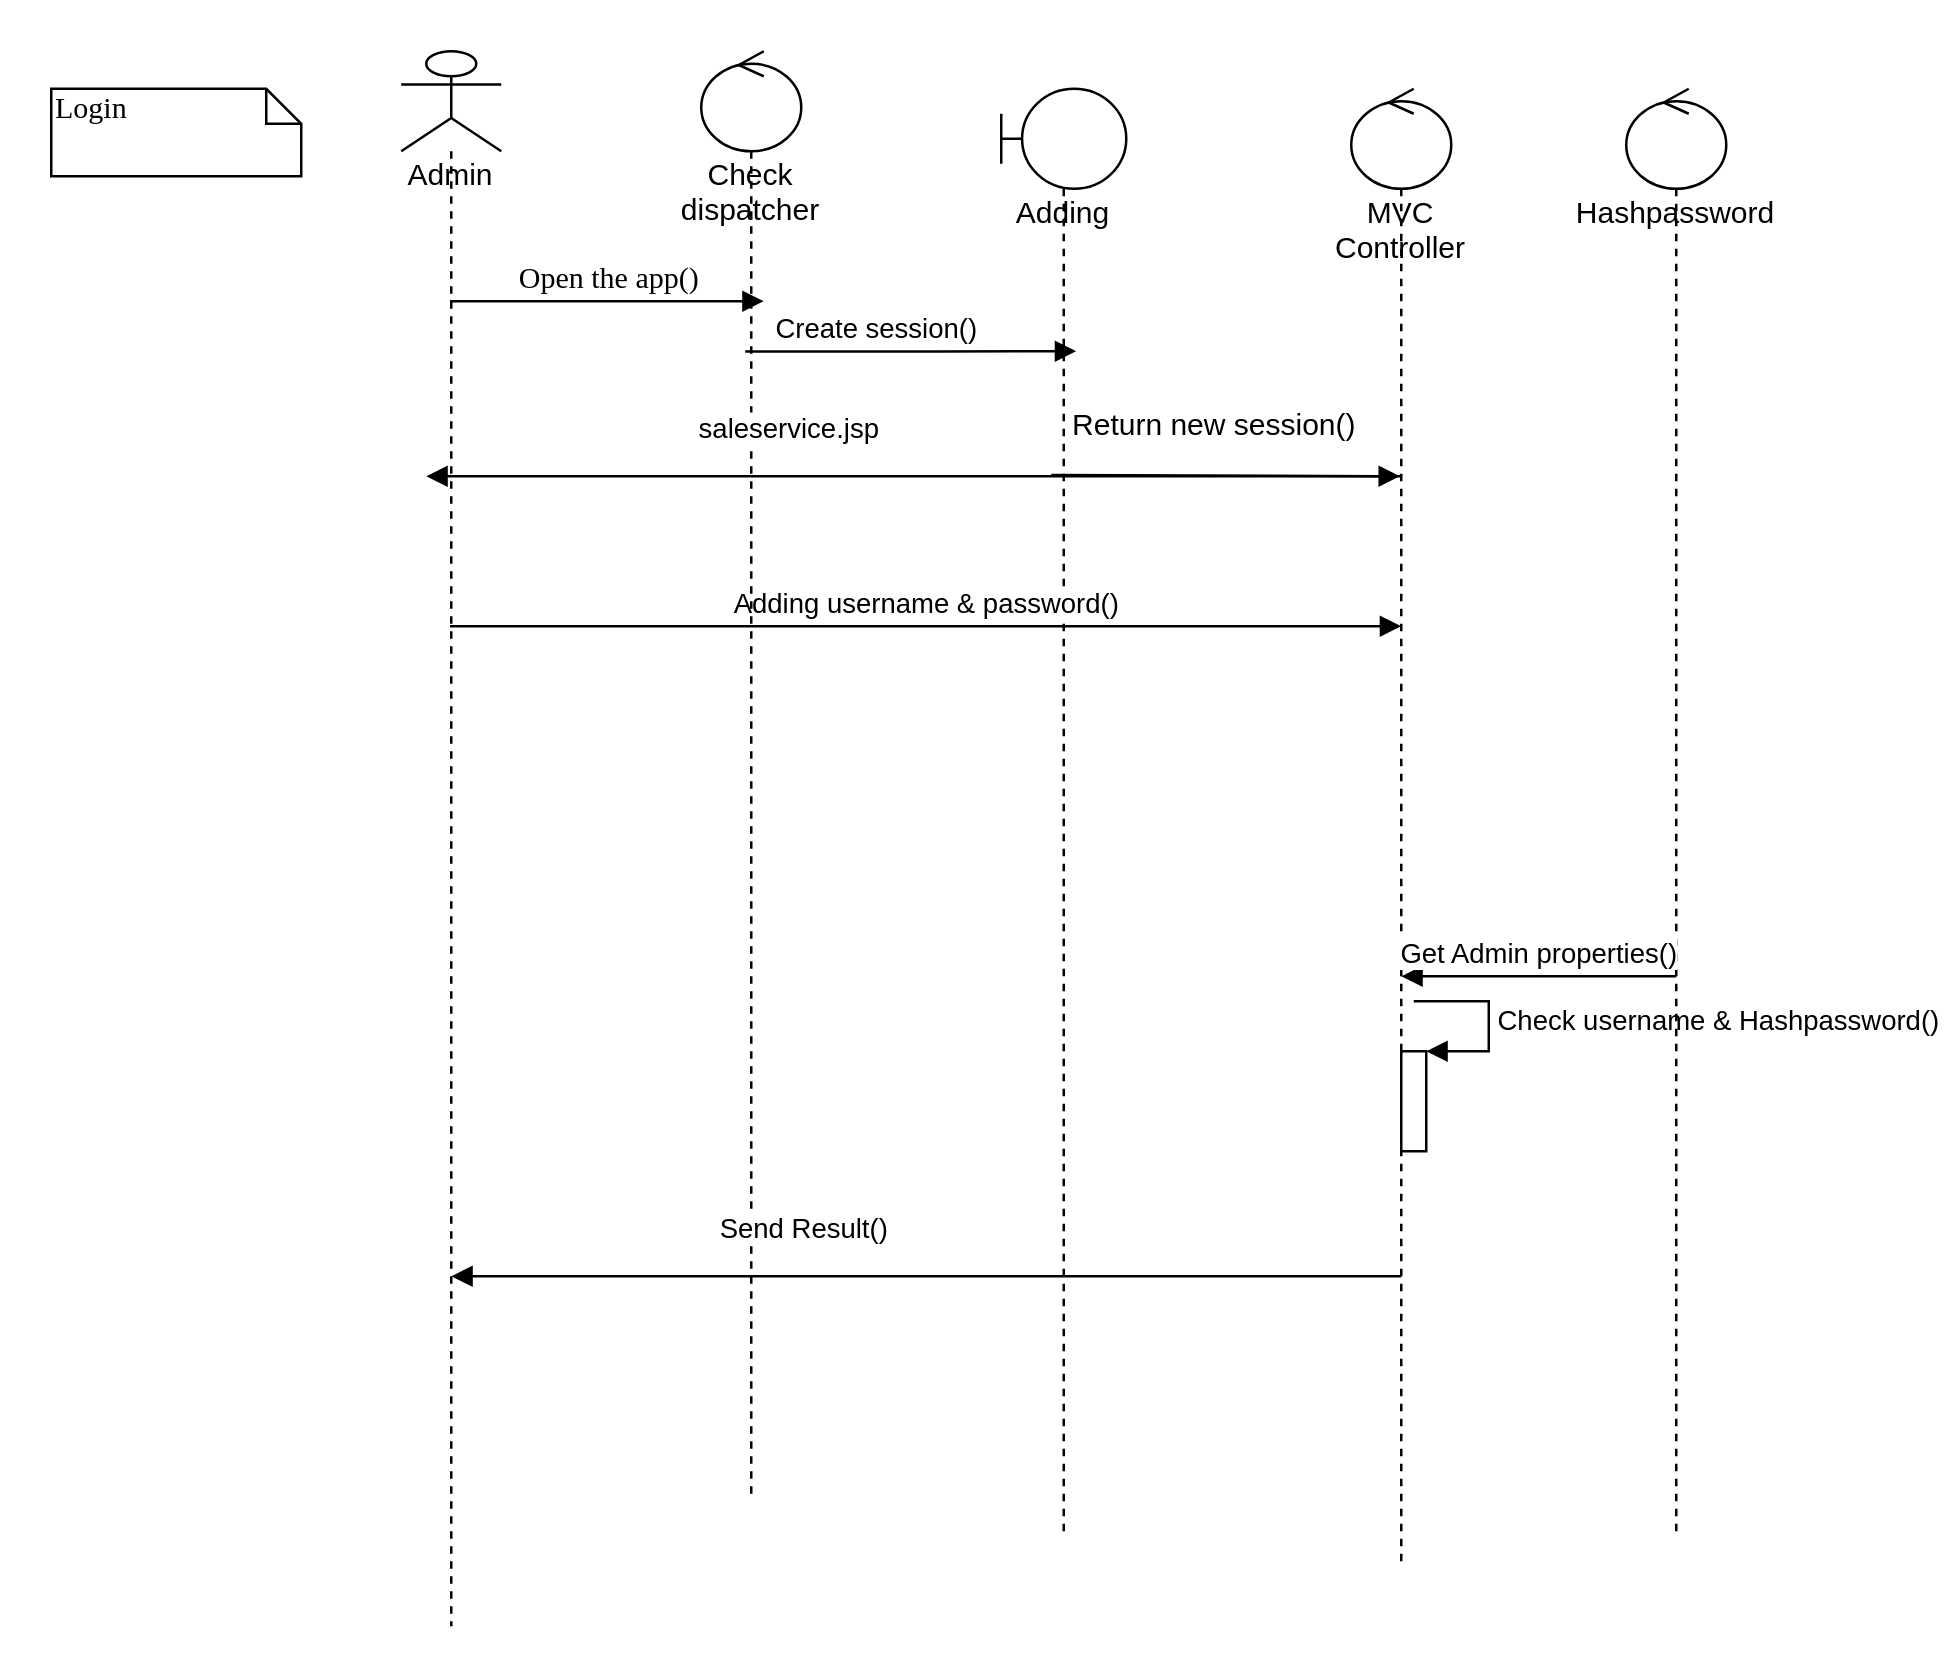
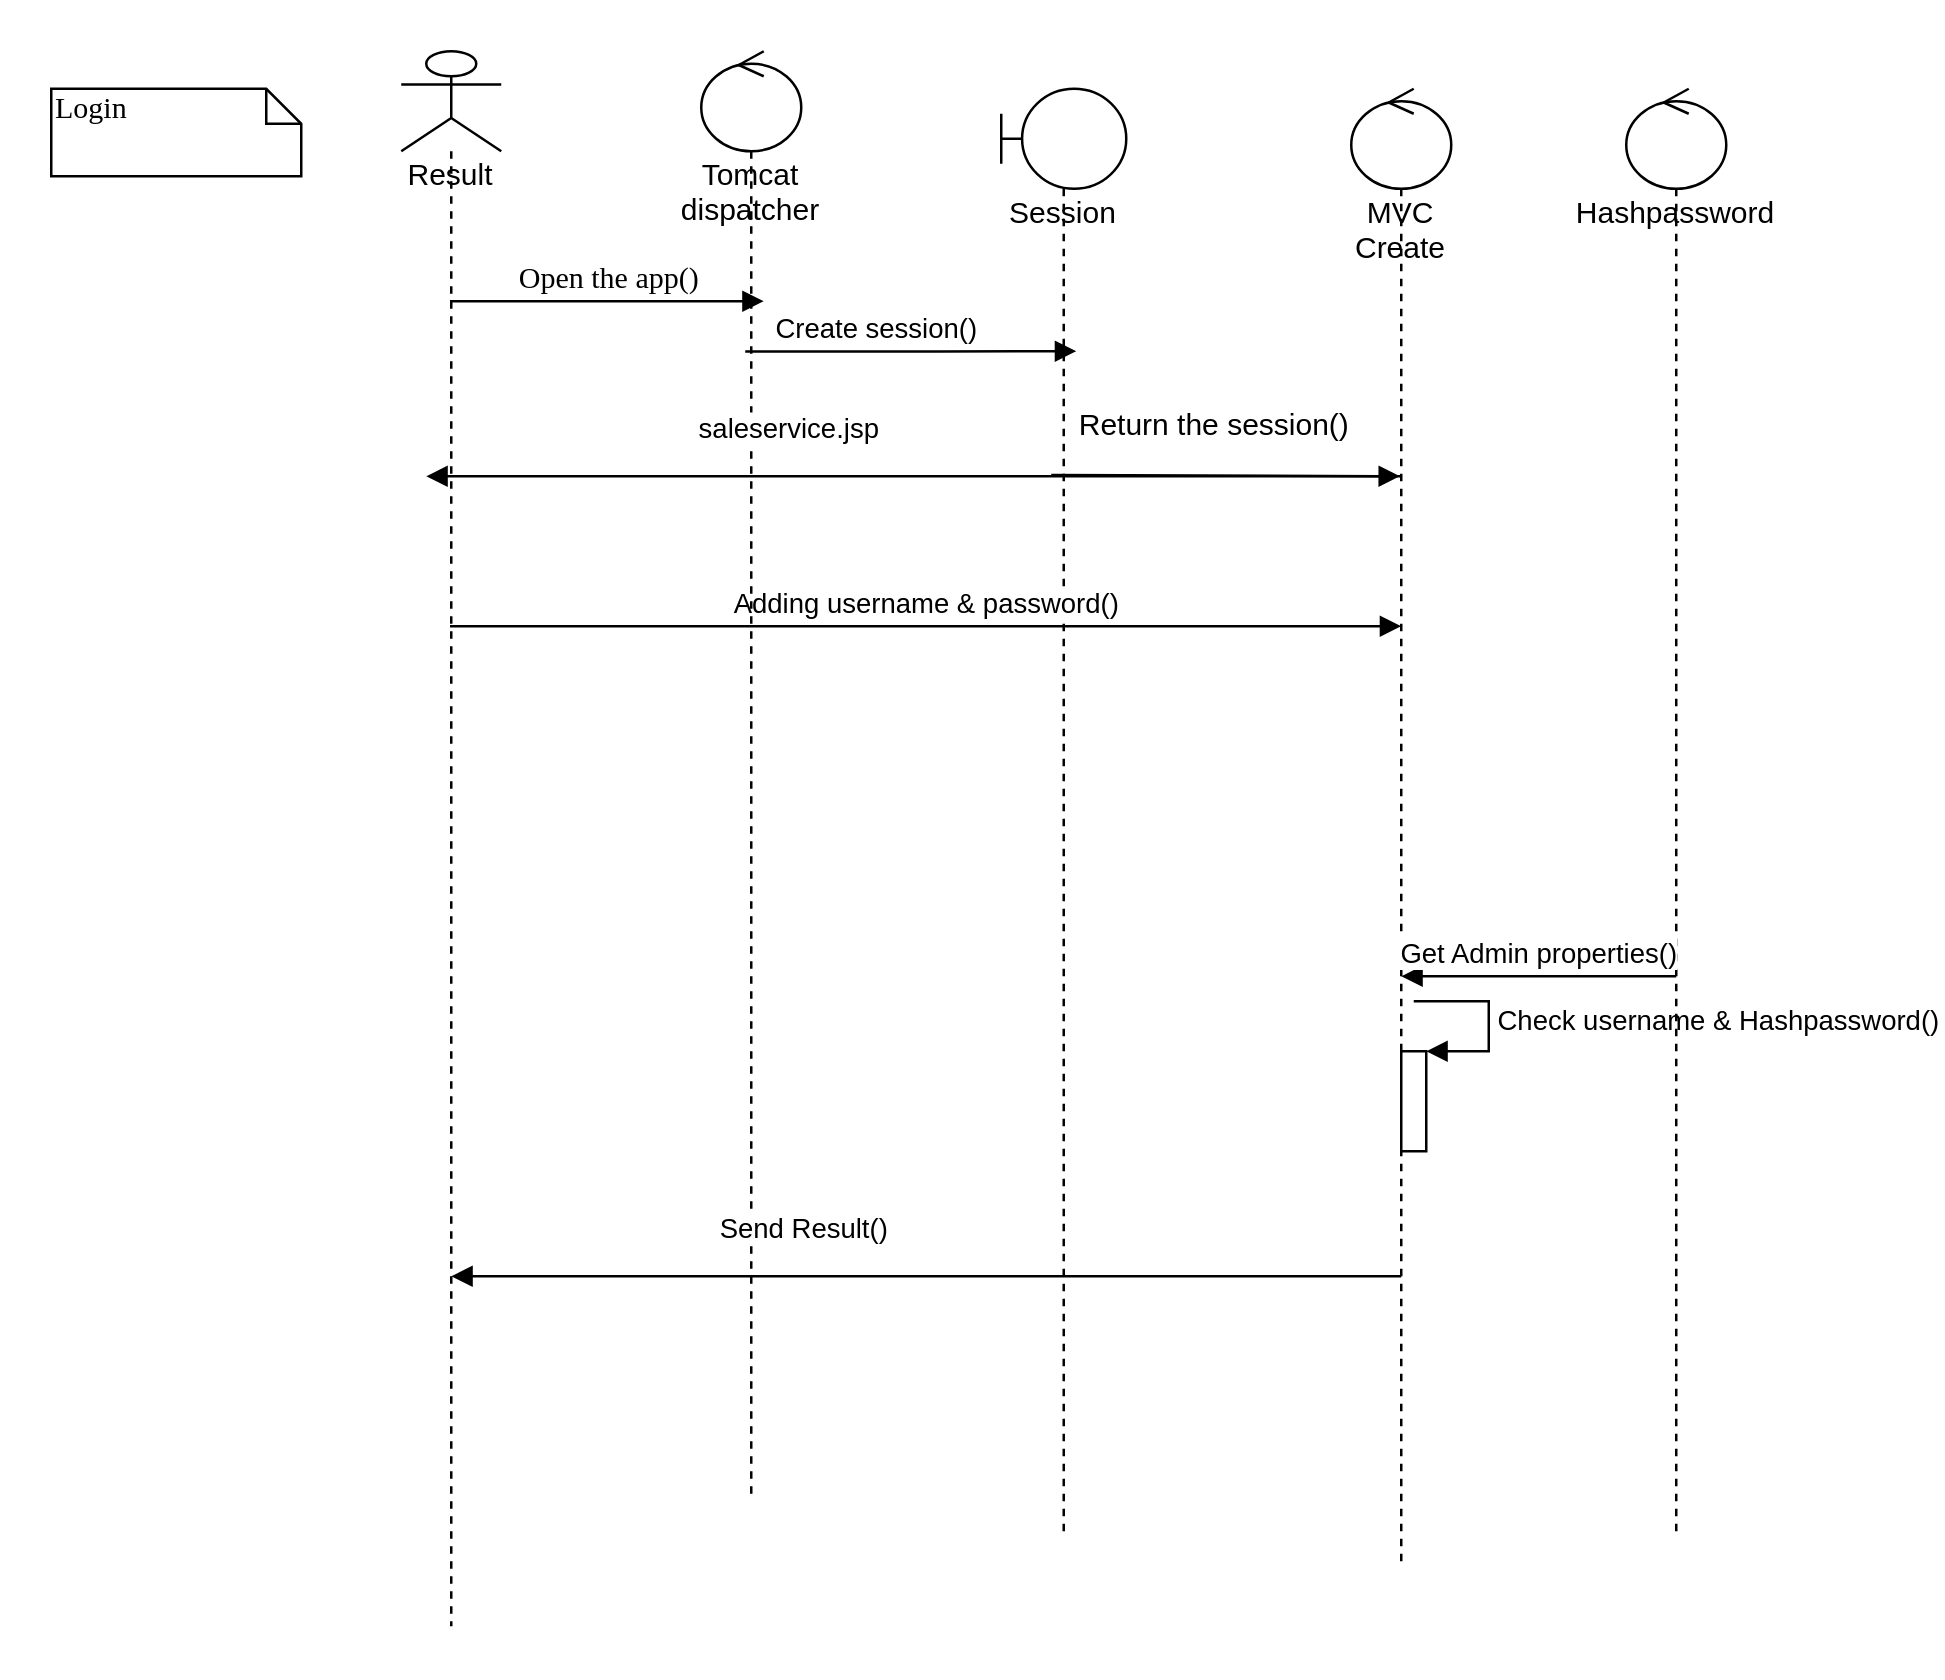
(451, 177) -> (451, 177)
(751, 213) -> (751, 213)
(1064, 214) -> (1064, 214)
(1401, 250) -> (1401, 232)
(1215, 426) -> (1215, 426)
